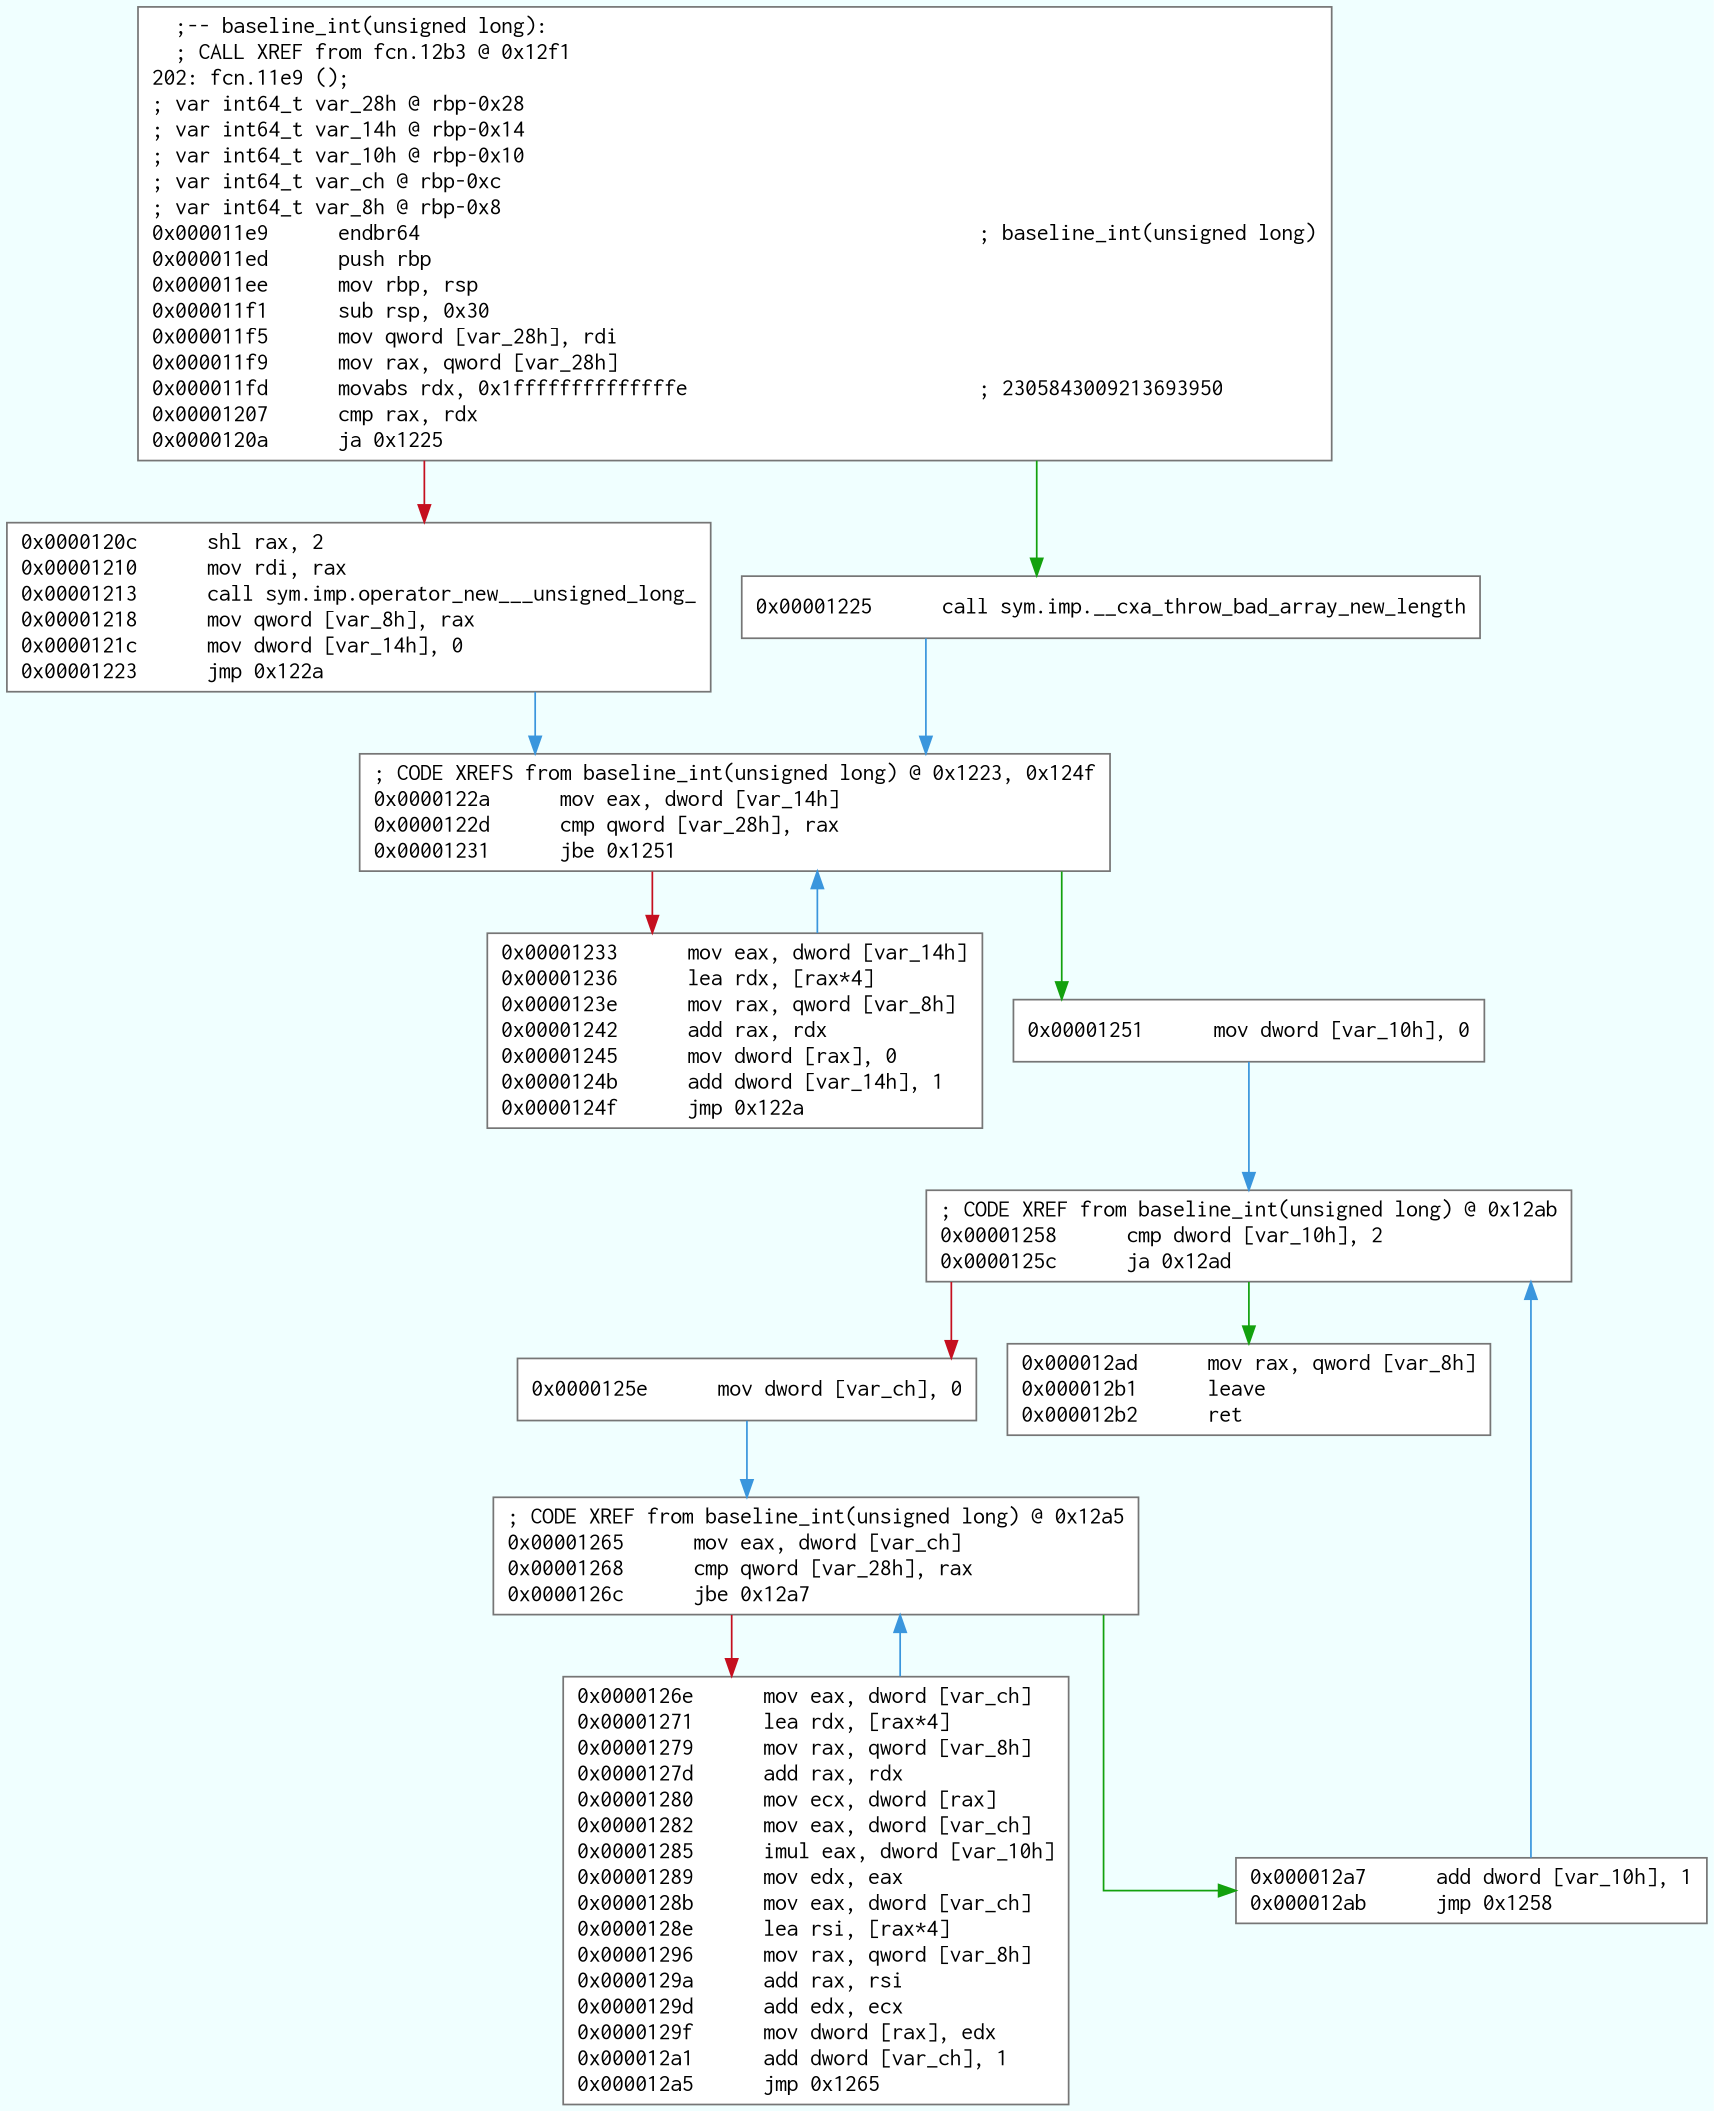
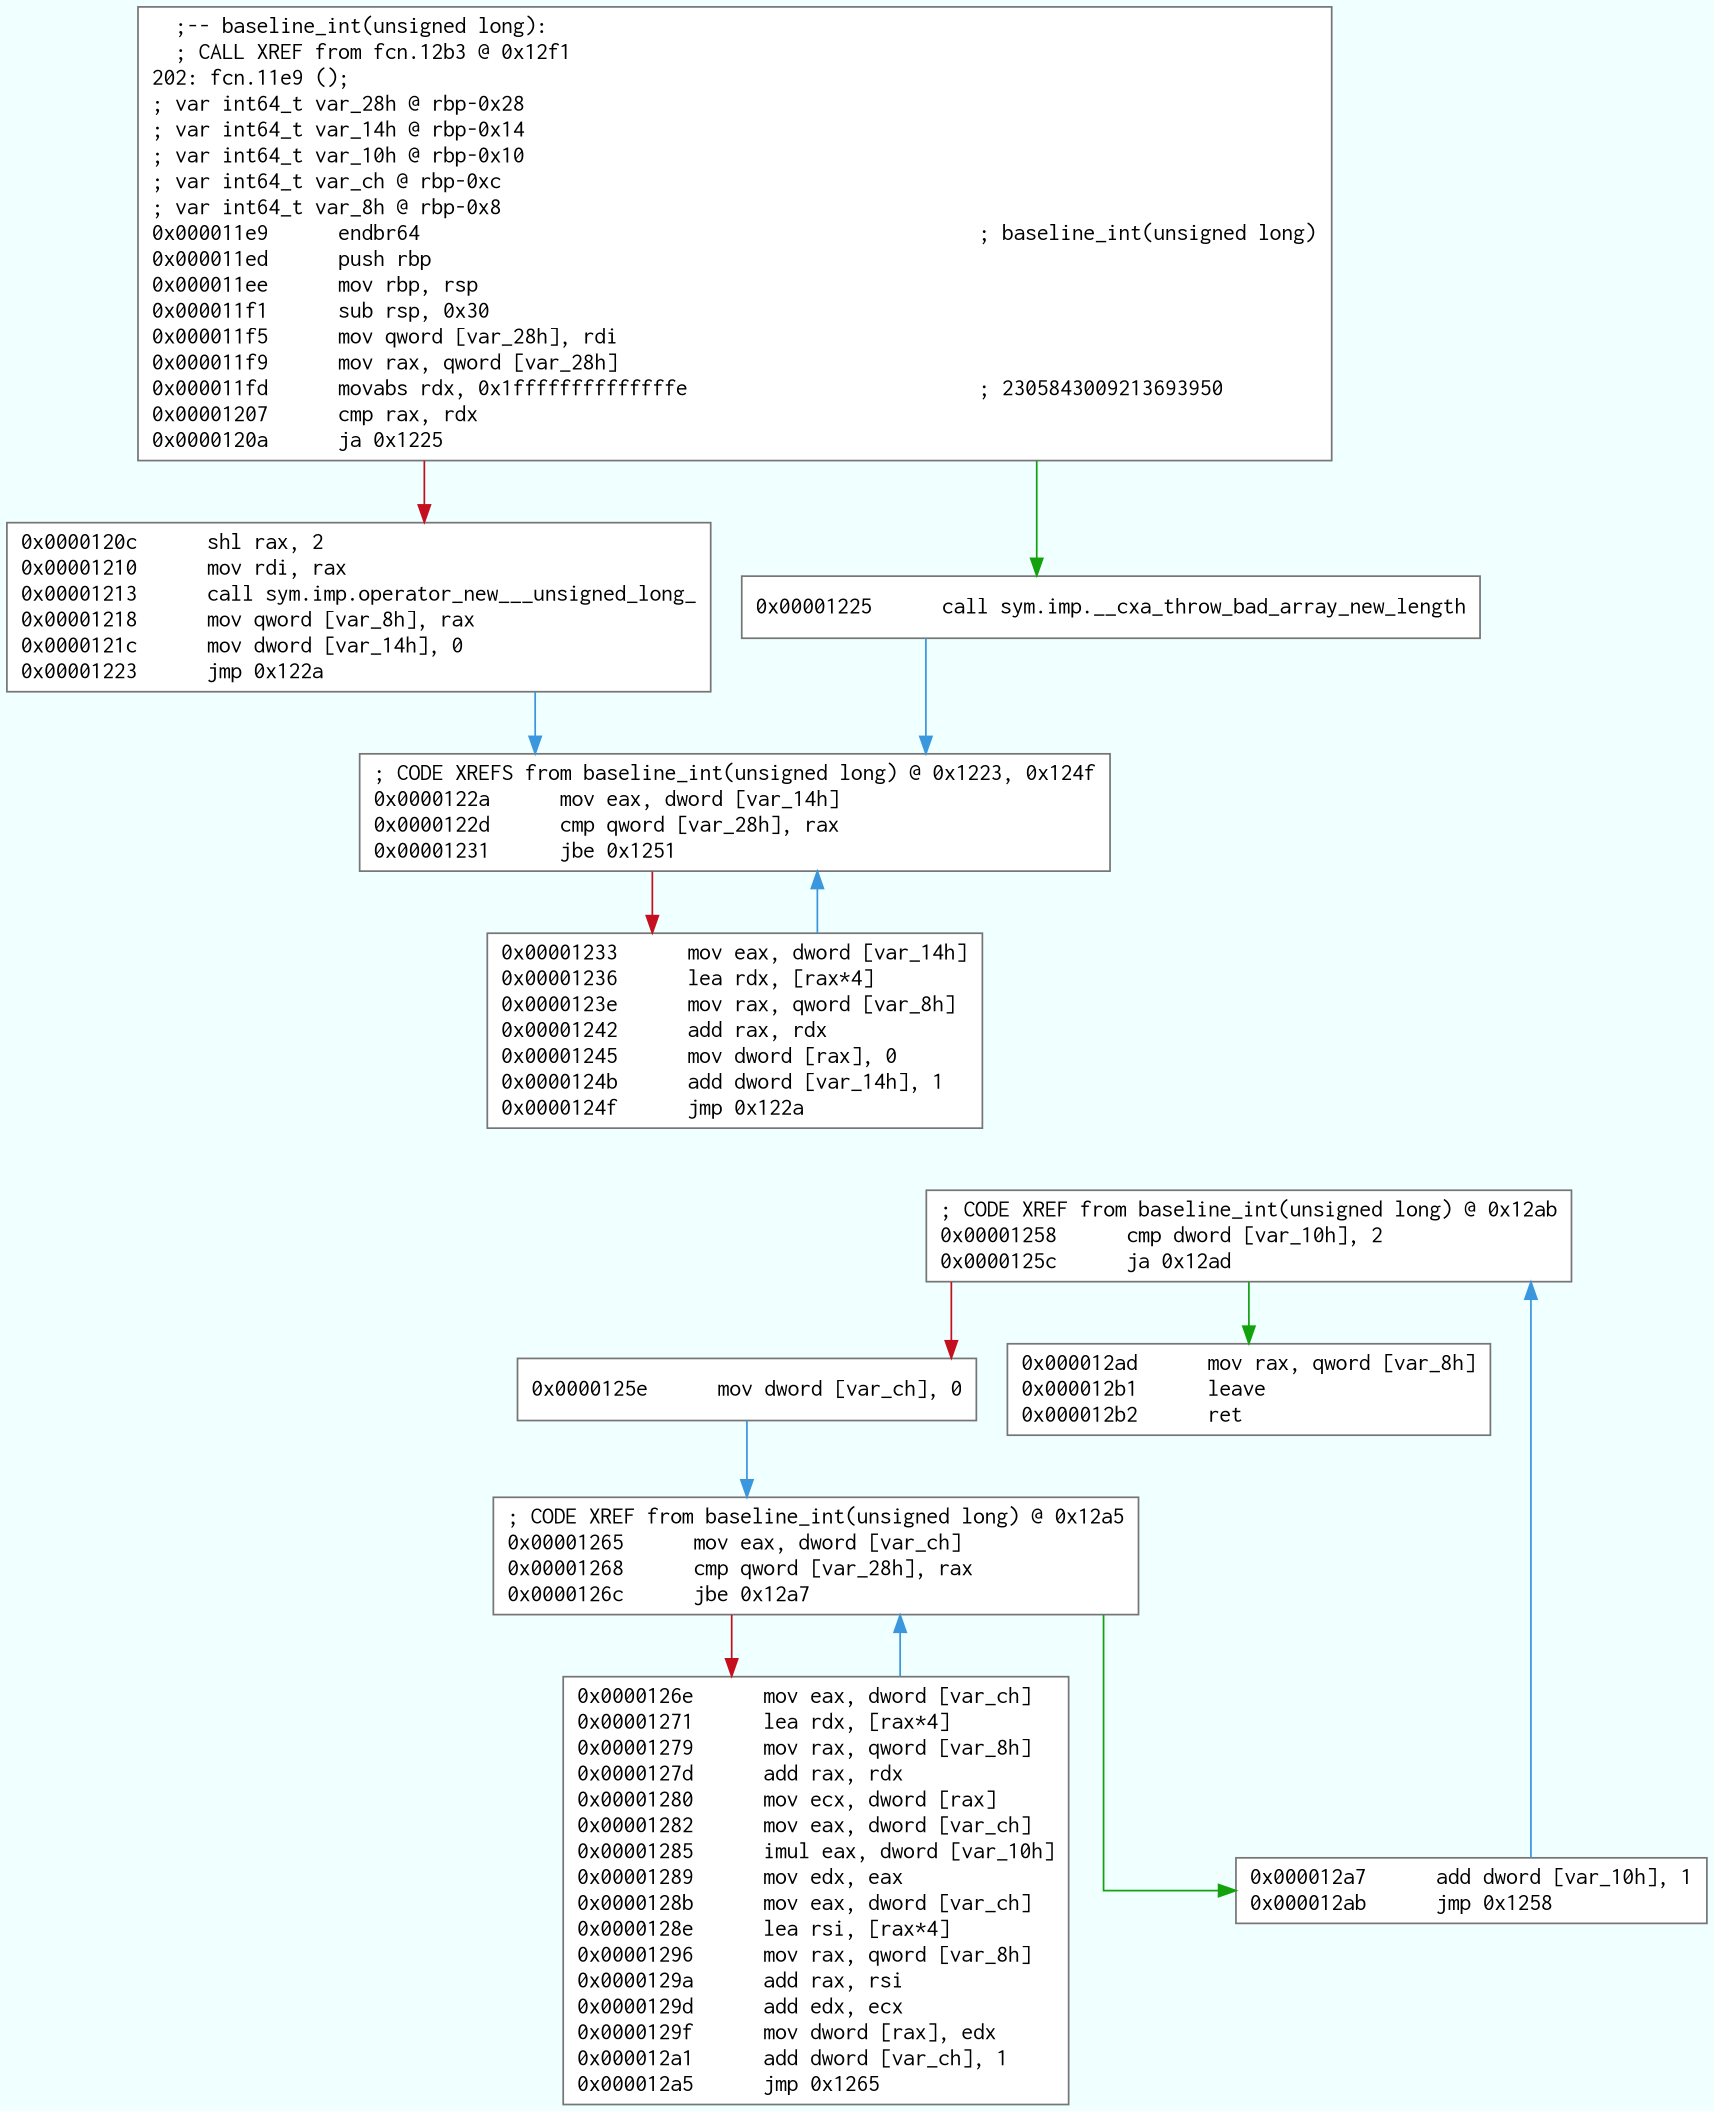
(1249, 1031) -> none
